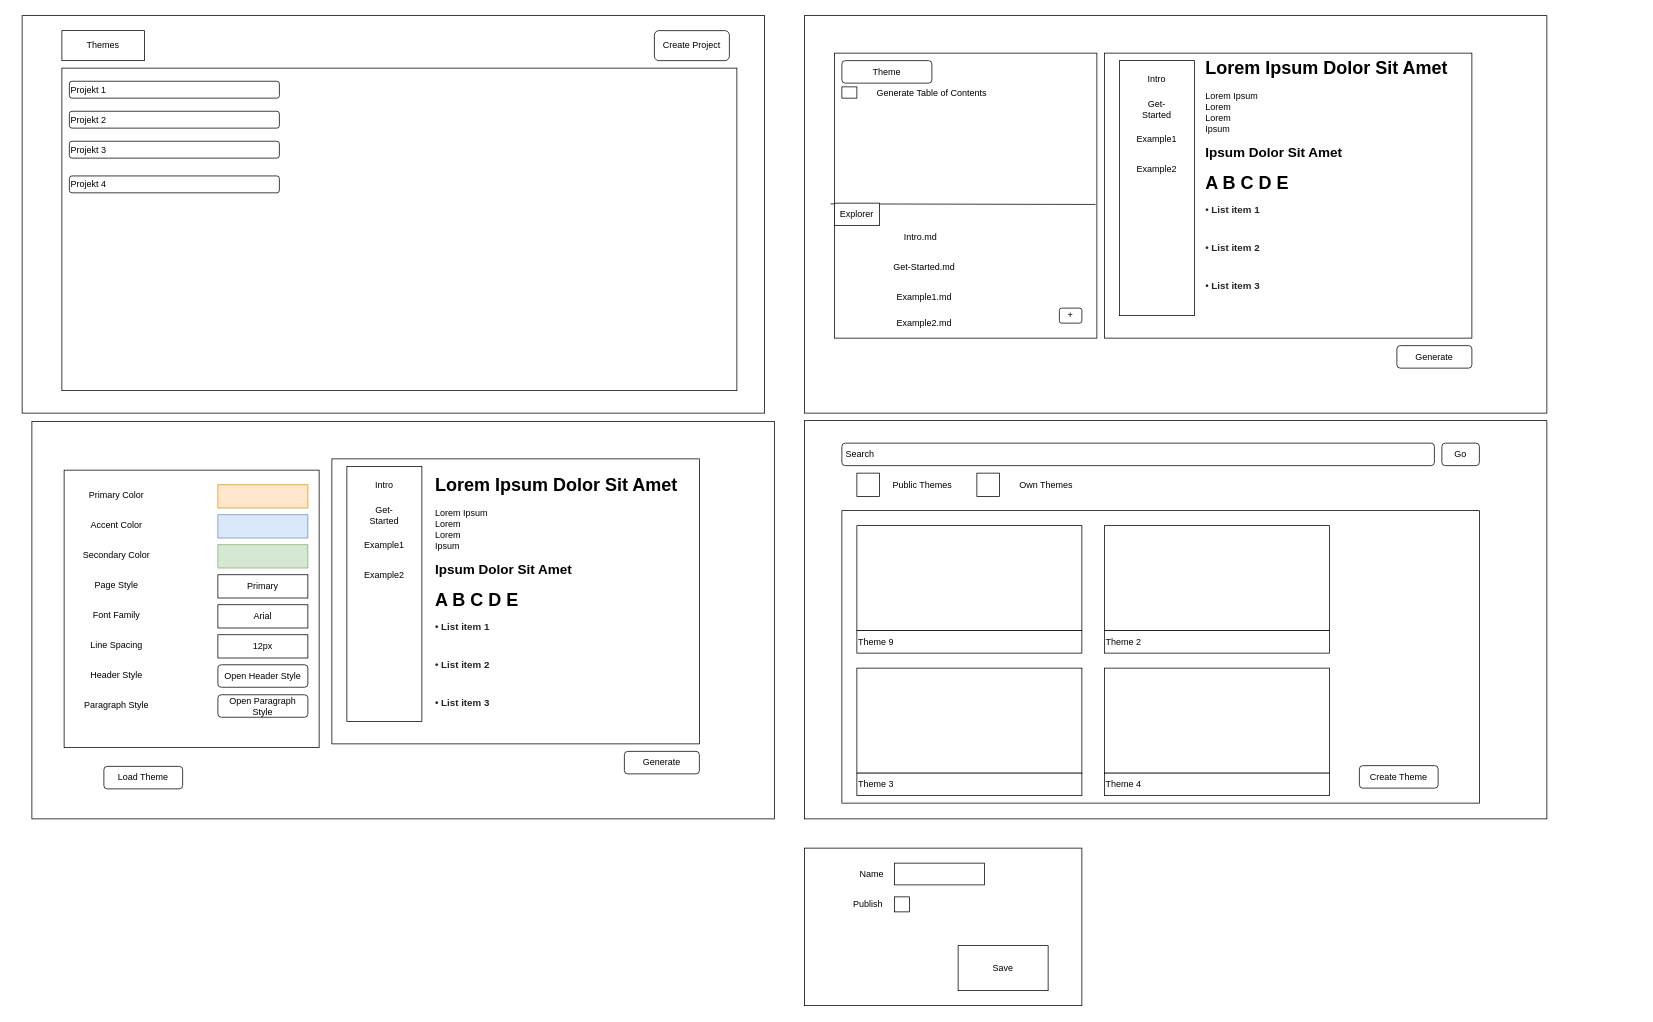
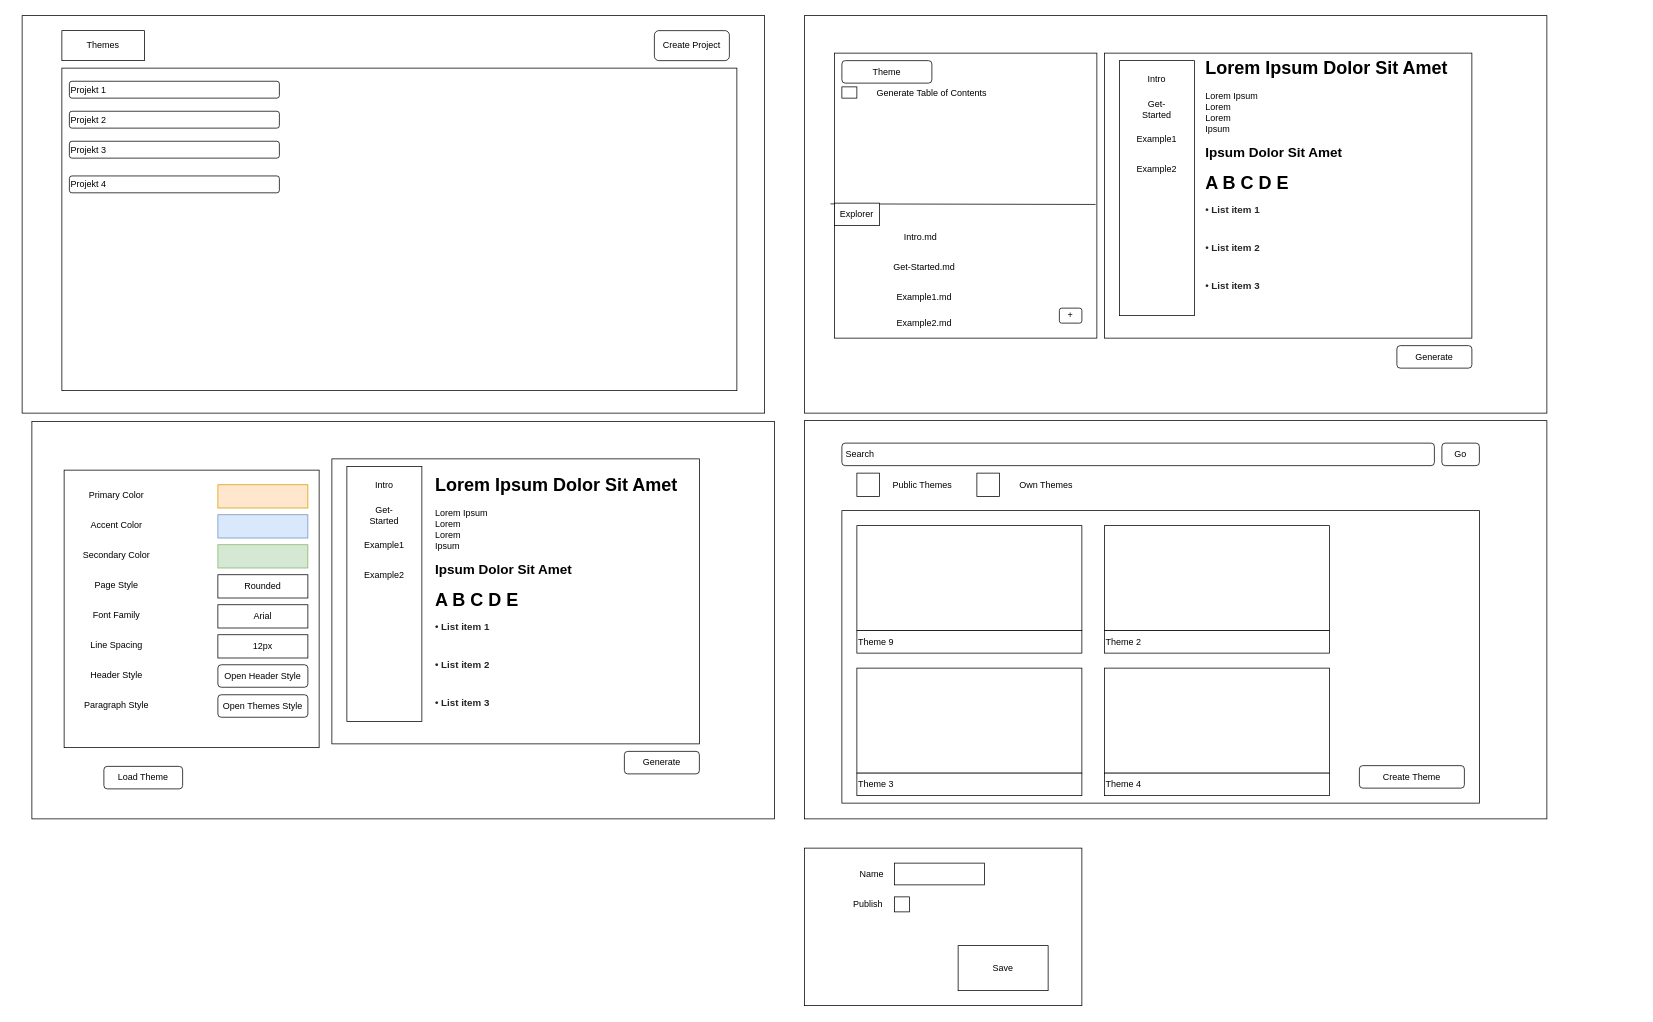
(263, 586) -> (263, 586)
(263, 706) -> (263, 706)
(1399, 777) -> (1412, 777)
